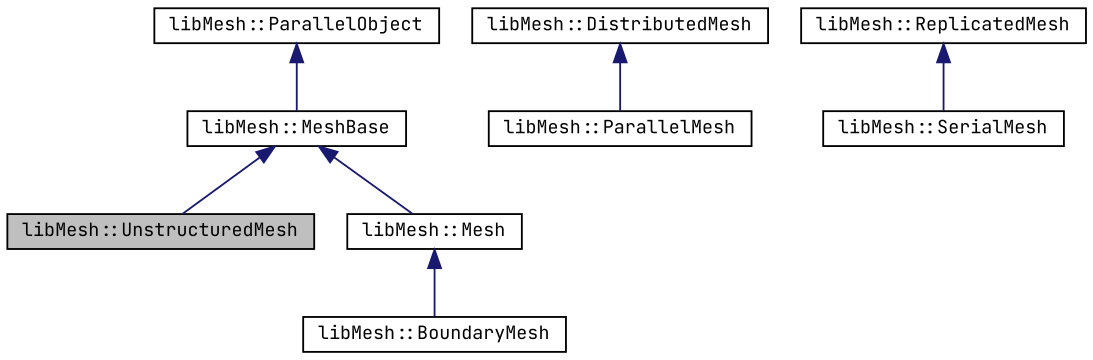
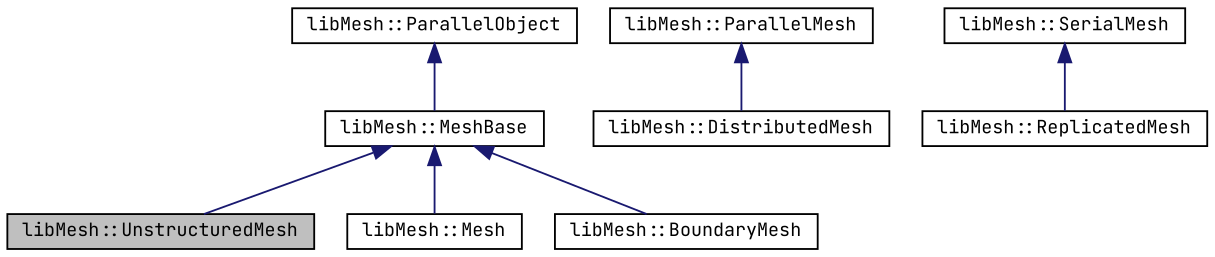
(620, 87) -> (741, 87)
(944, 87) -> (1065, 87)
(435, 293) -> (569, 183)
